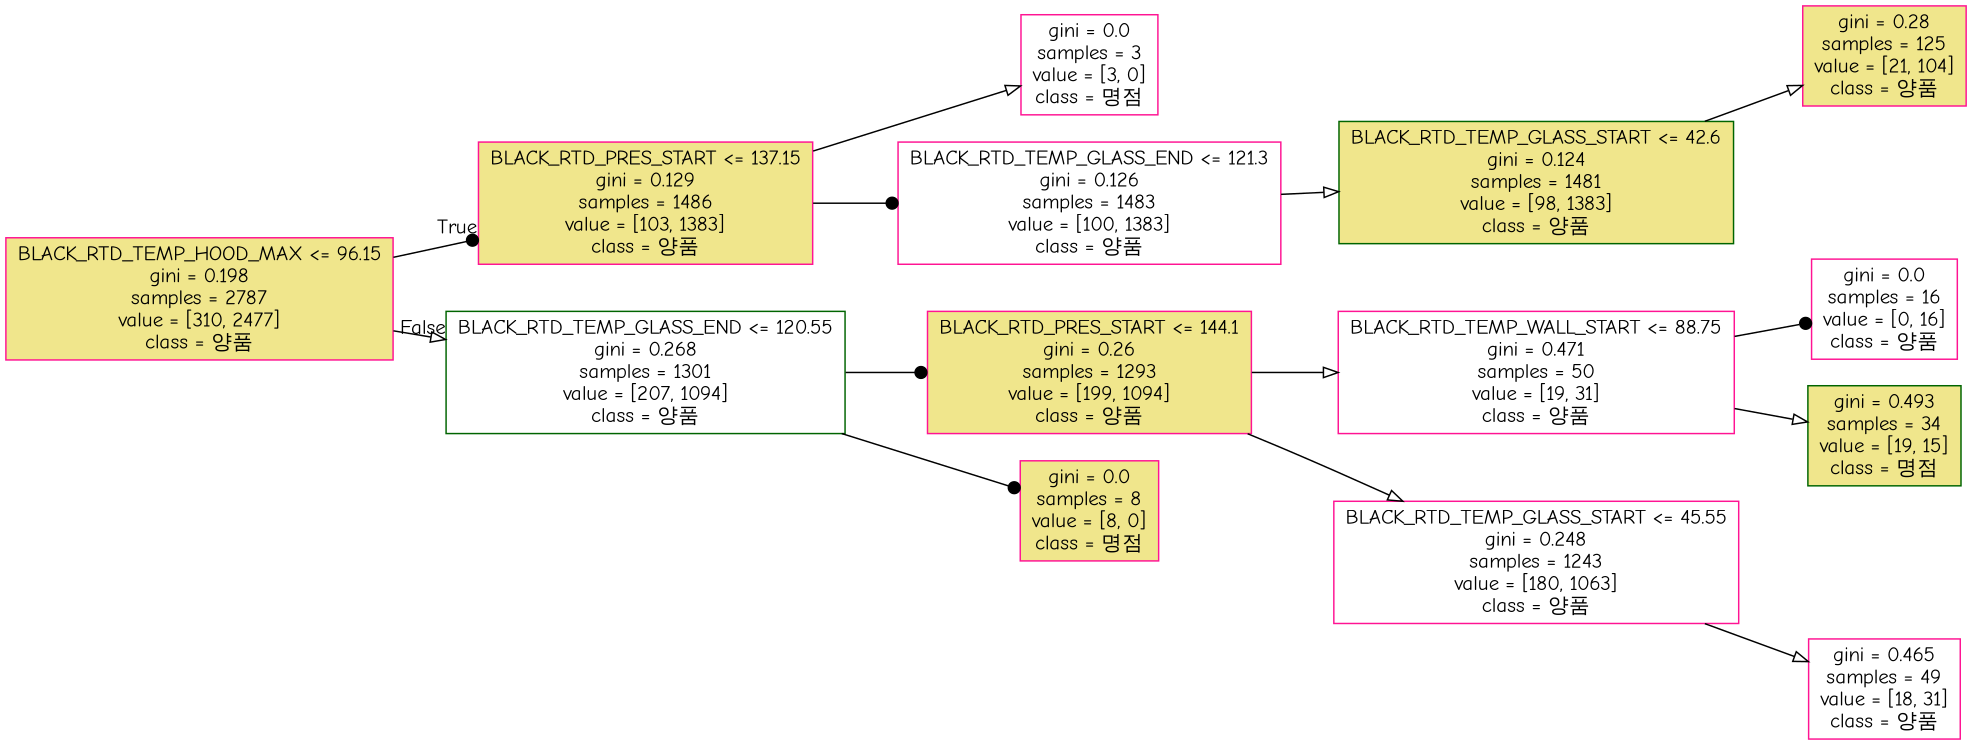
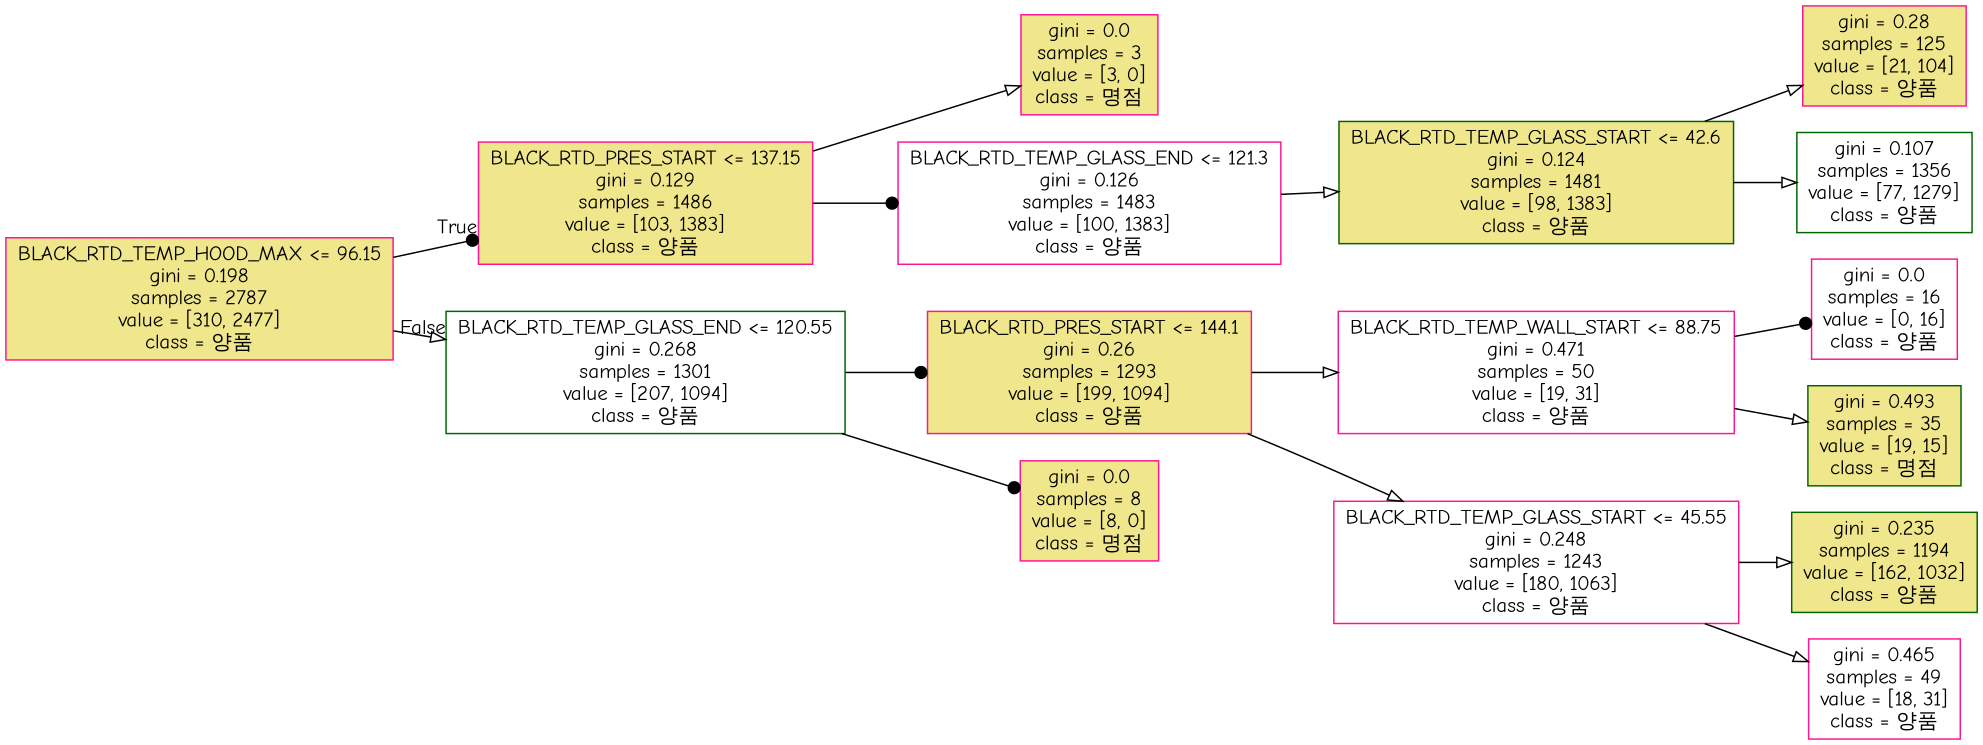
(1089, 65) -> (1089, 65)
none -> (1884, 183)
(1884, 436) -> (1884, 436)
none -> (1884, 562)
